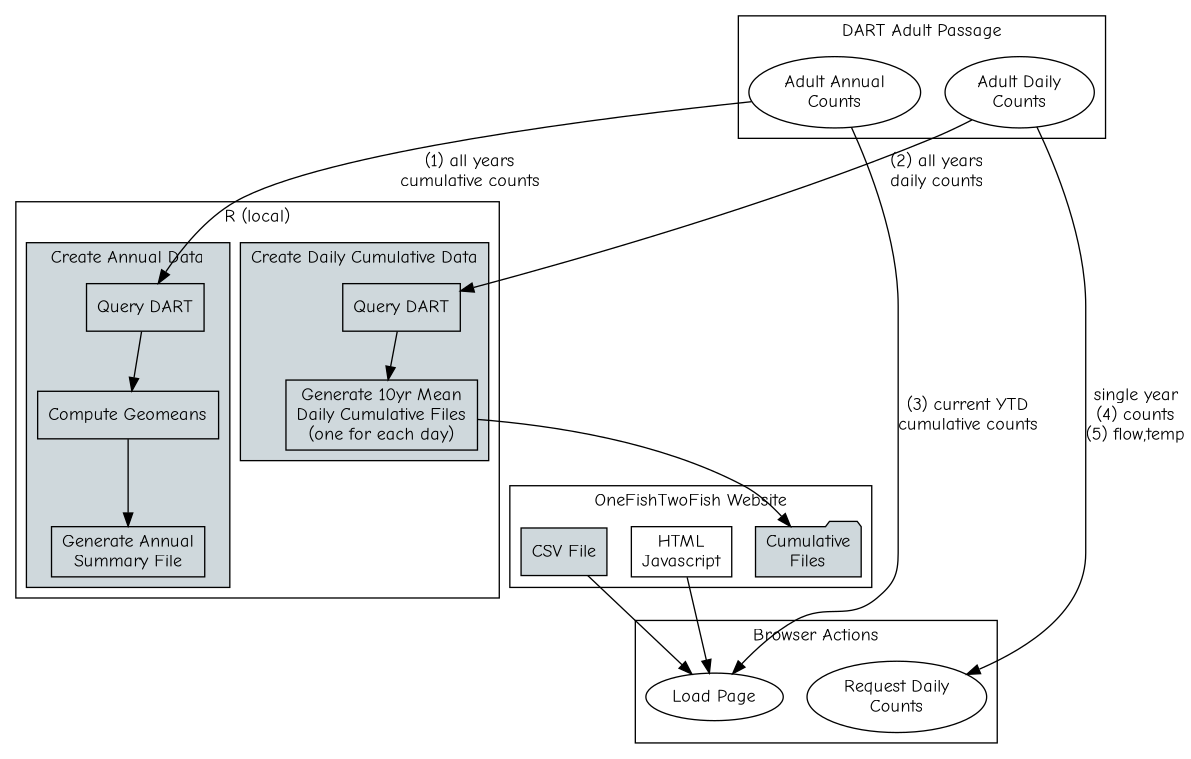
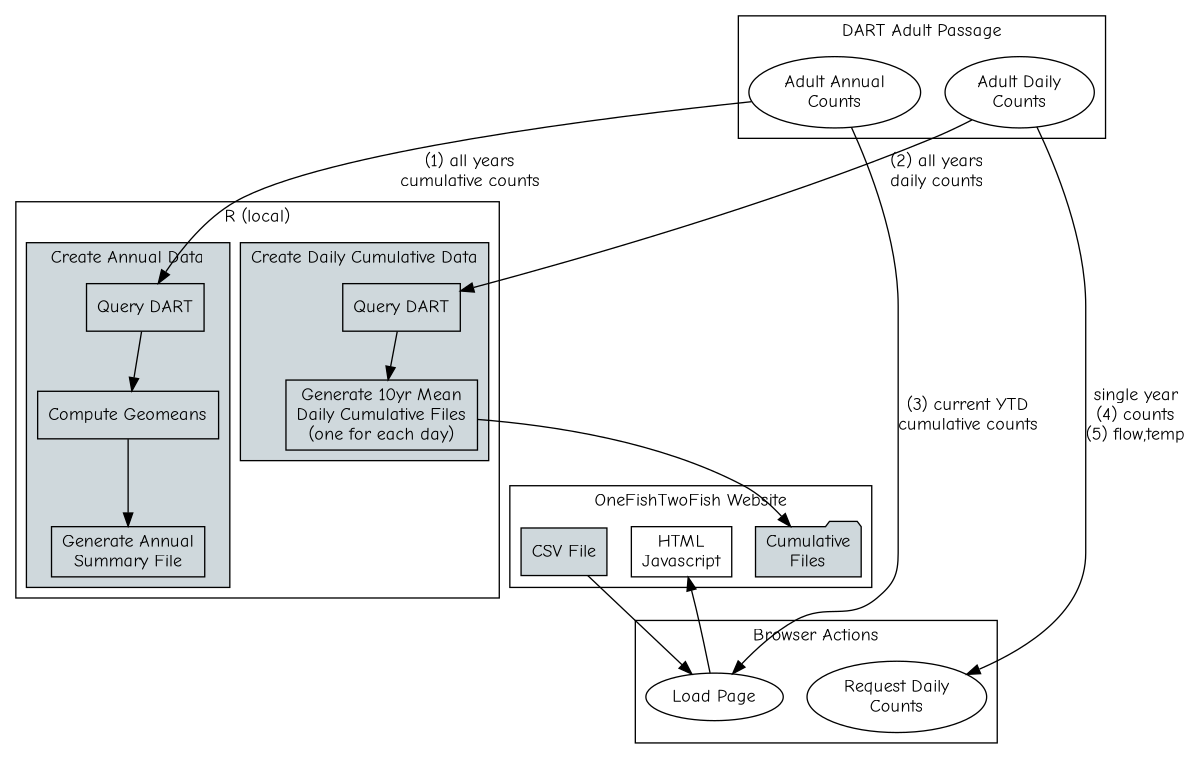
(695, 612) -> (701, 631)
